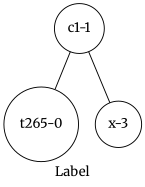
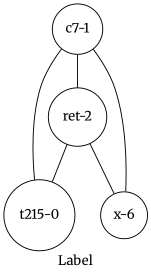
(79, 29) -> (78, 29)
none -> (78, 117)
(41, 124) -> (39, 215)
(118, 124) -> (124, 215)
